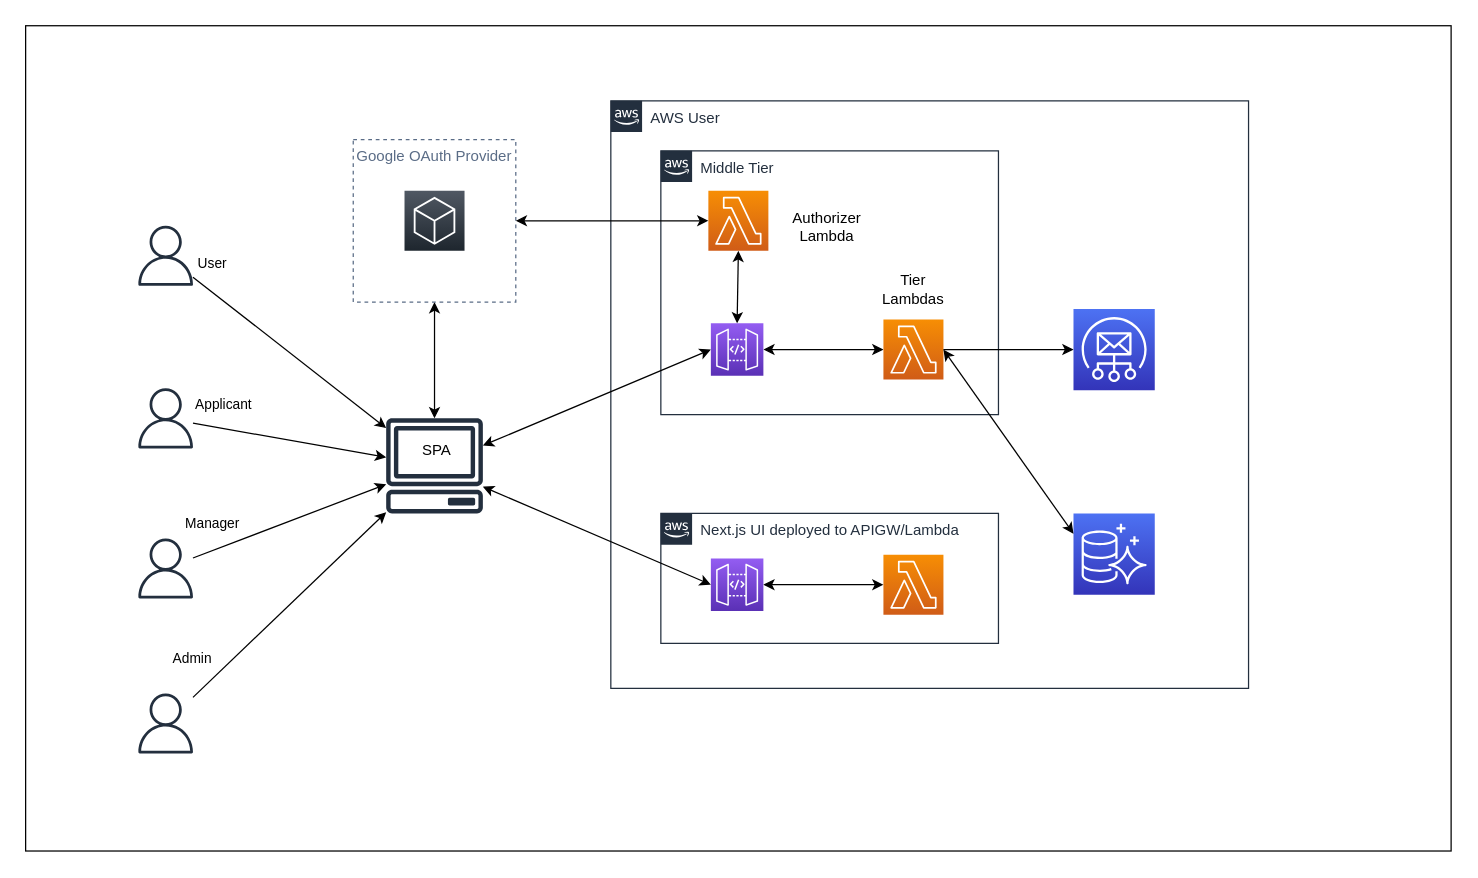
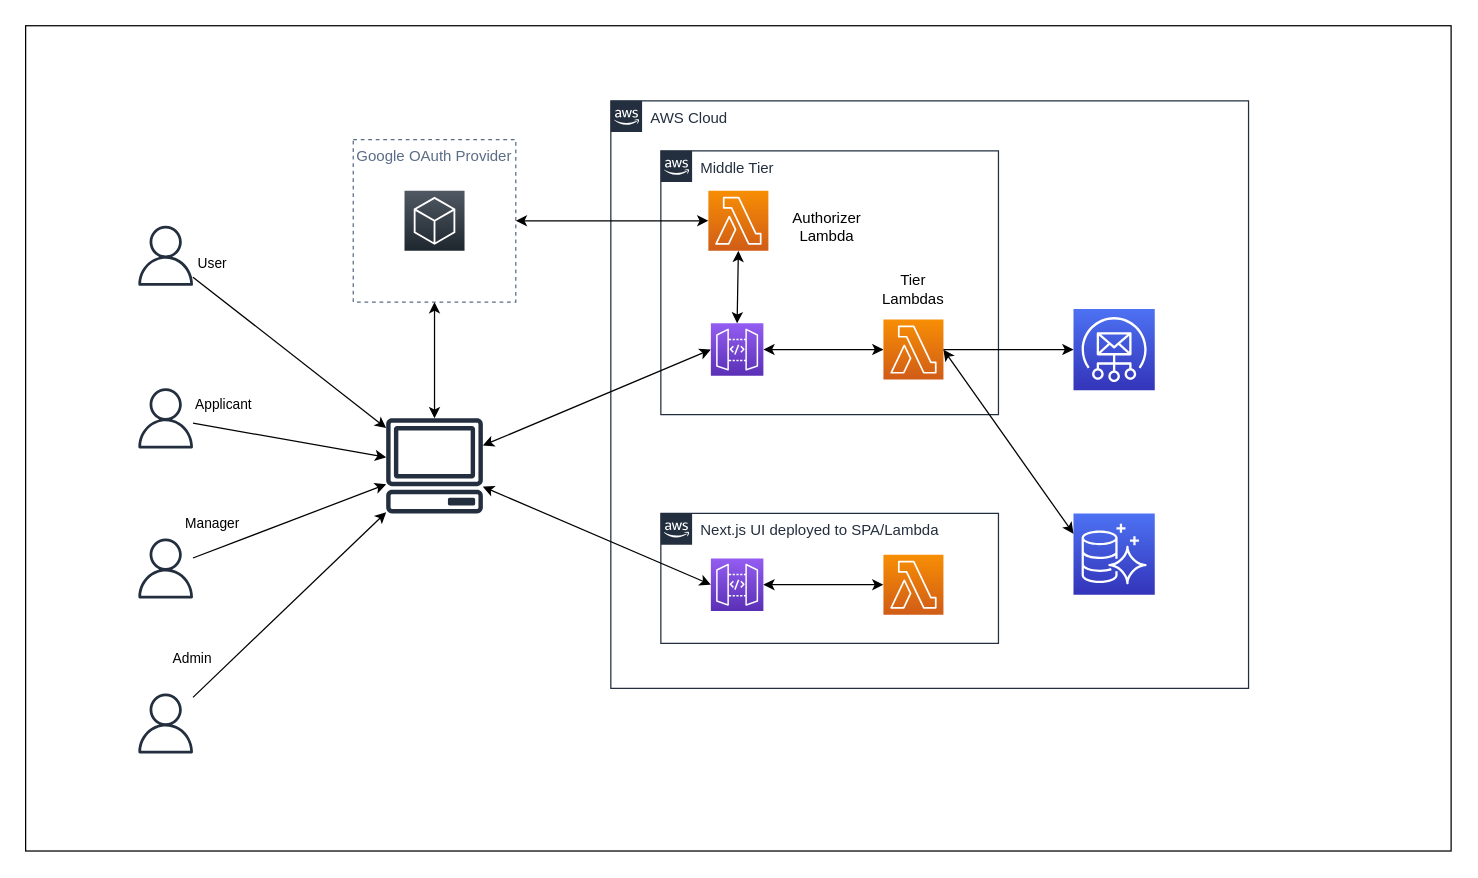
(682, 118) -> (685, 118)
(437, 451) -> none
(836, 531) -> (828, 531)
